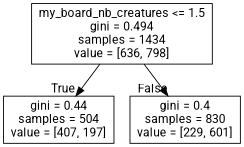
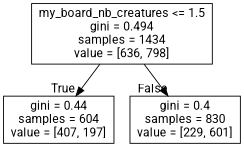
(59, 120) -> (59, 120)
